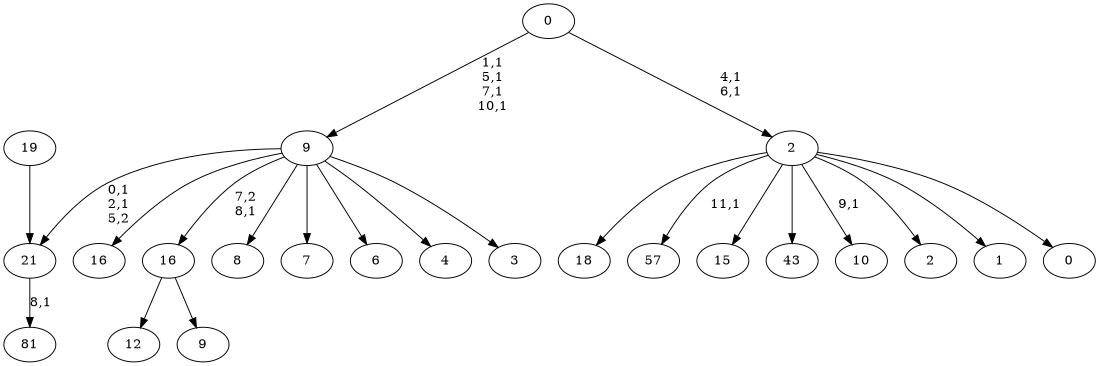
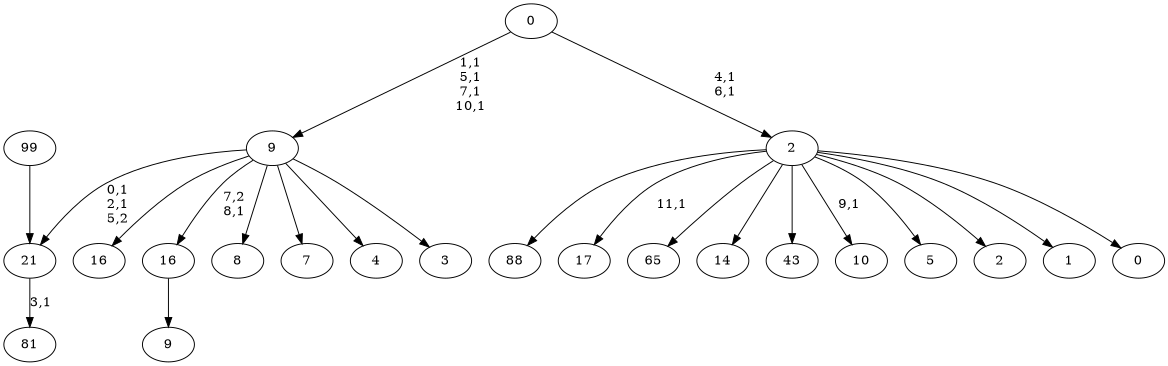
(30, 148) -> (30, 148)
(376, 261) -> none
(584, 261) -> (515, 261)
(654, 261) -> (584, 261)
(723, 261) -> (654, 261)
none -> (723, 261)
none -> (931, 261)
(41, 303) -> (41, 303)
(134, 345) -> none
